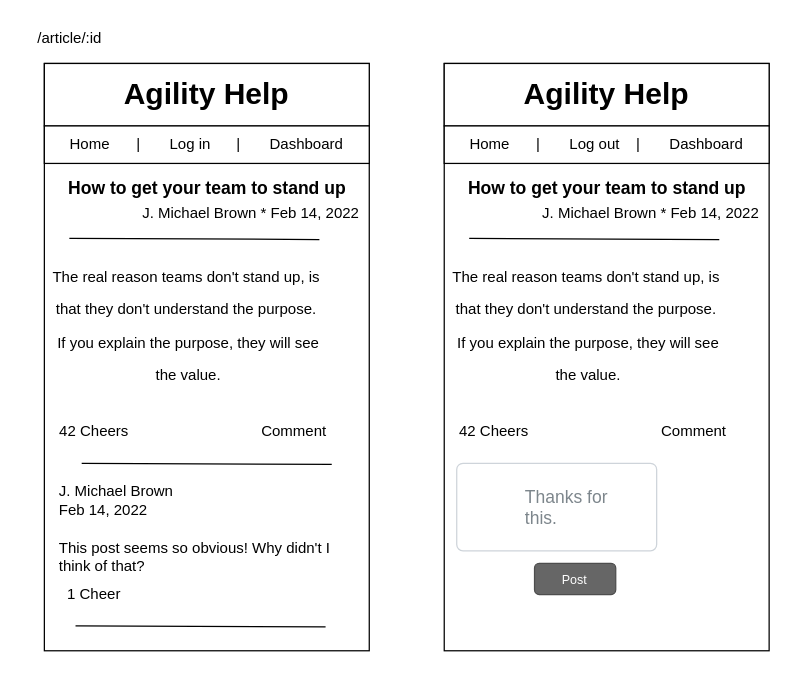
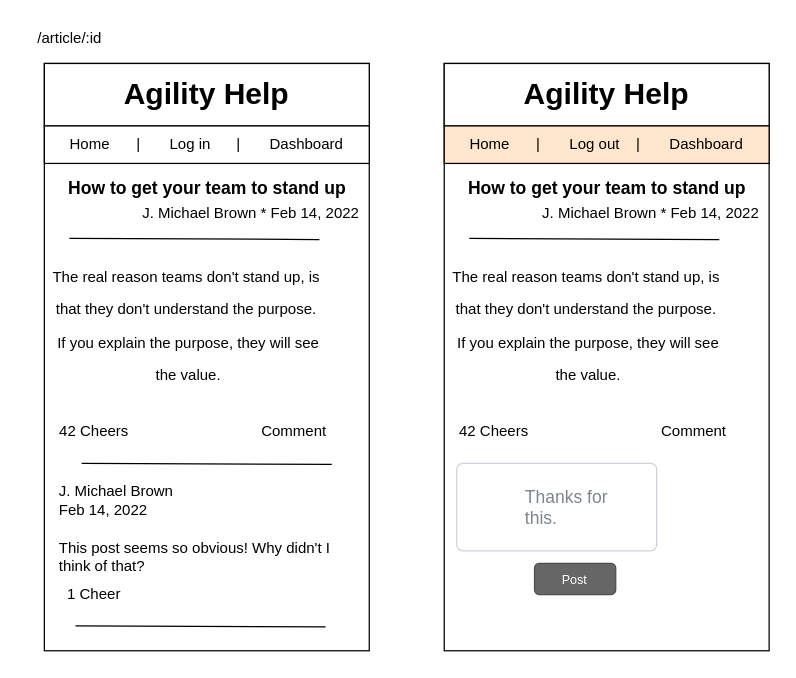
(607, 144) -> (607, 144)
